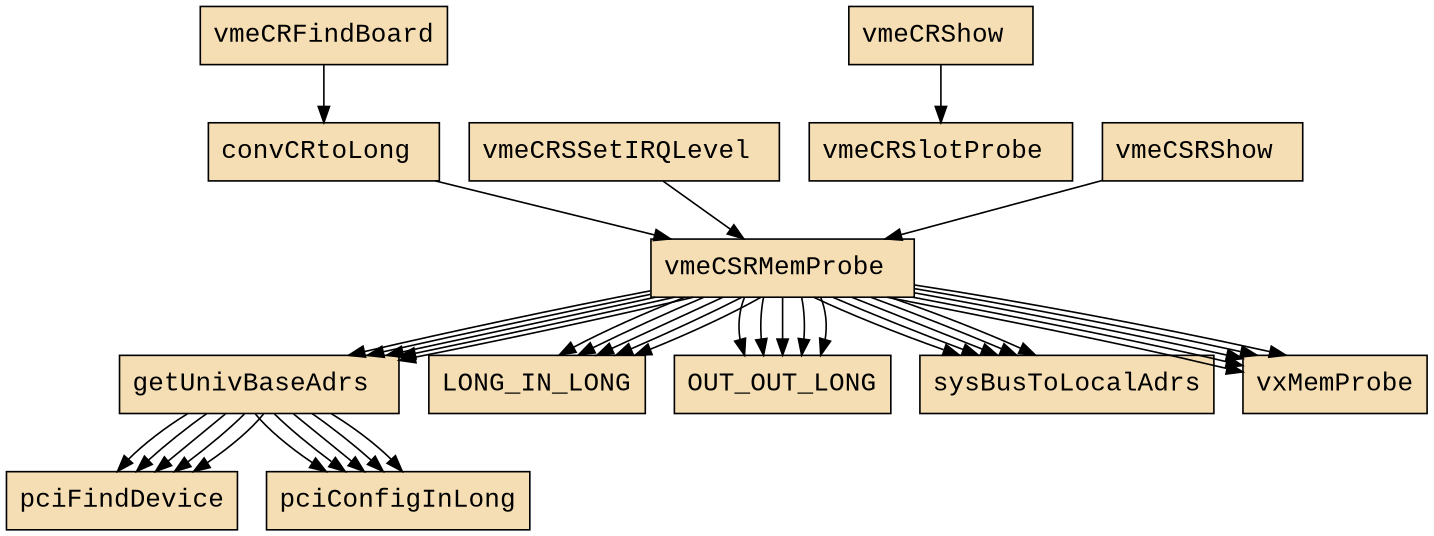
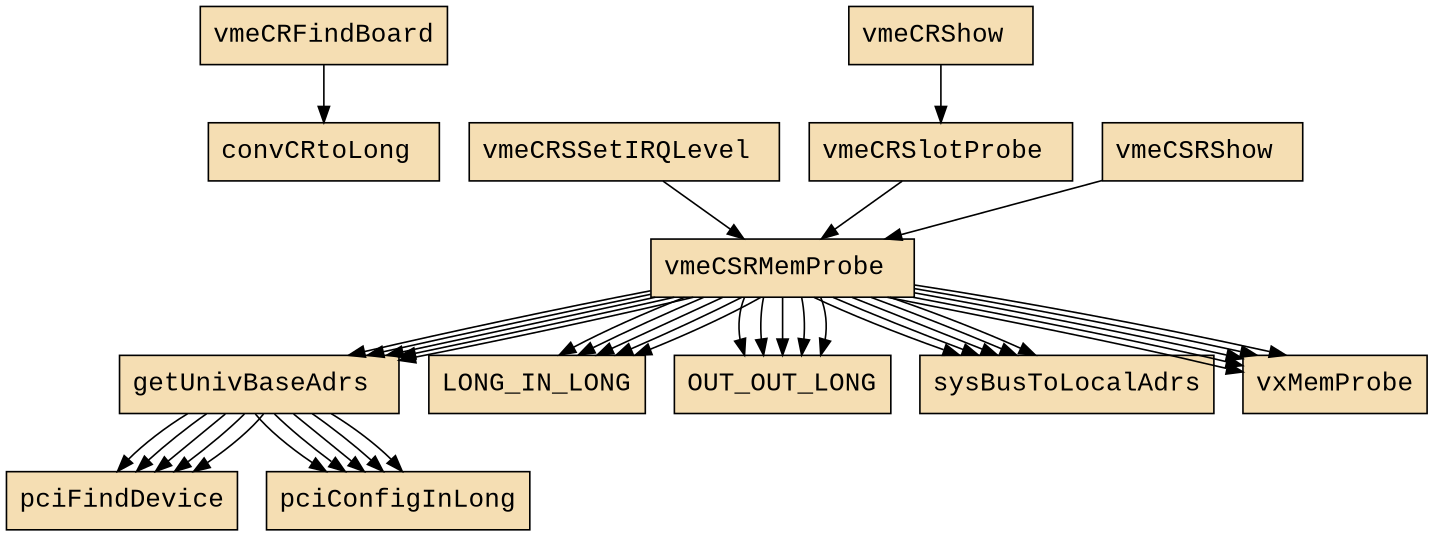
(545, 208) -> (868, 205)
